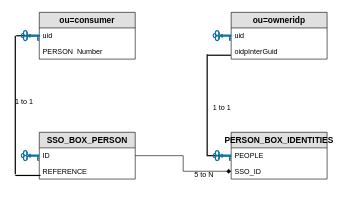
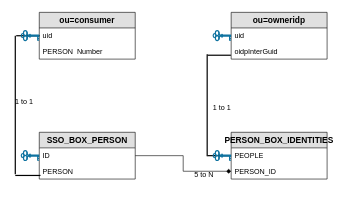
(61, 172) -> (55, 172)
(247, 172) -> (253, 172)
